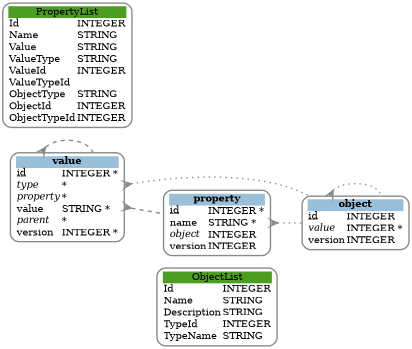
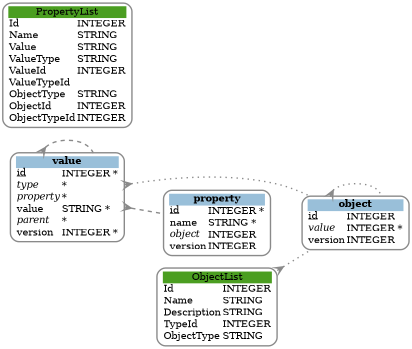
(290, 223) -> (297, 258)
(190, 336) -> (192, 336)
